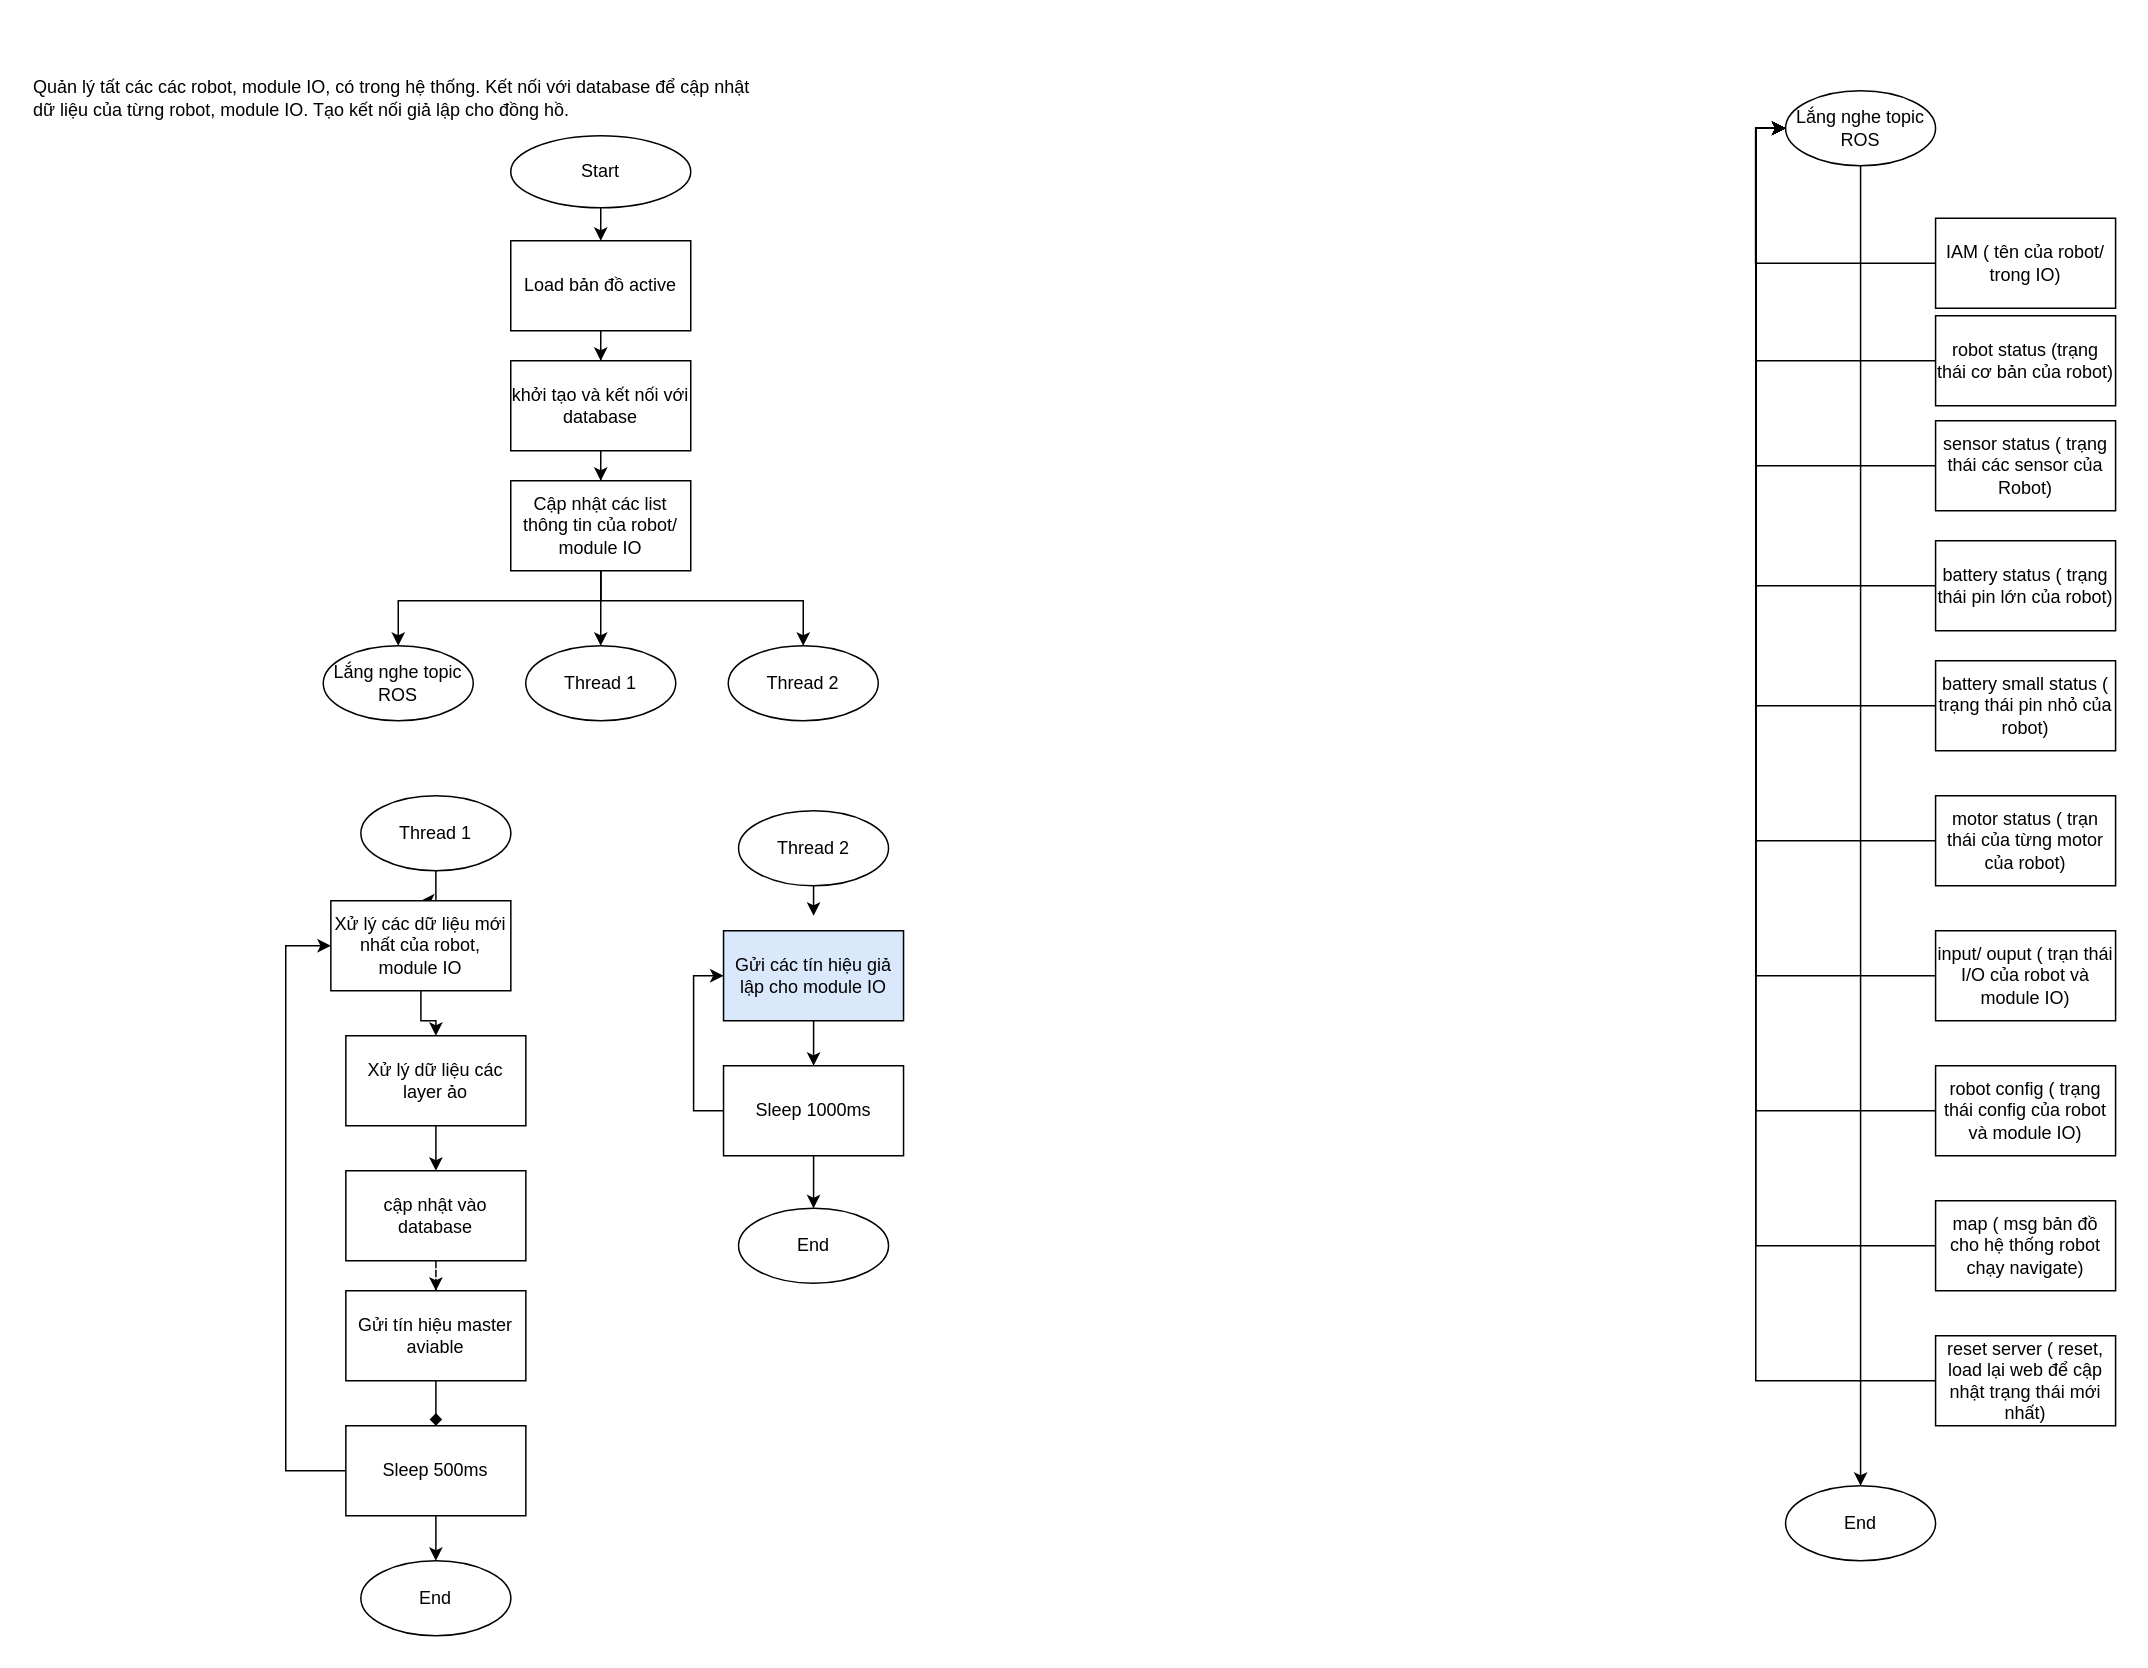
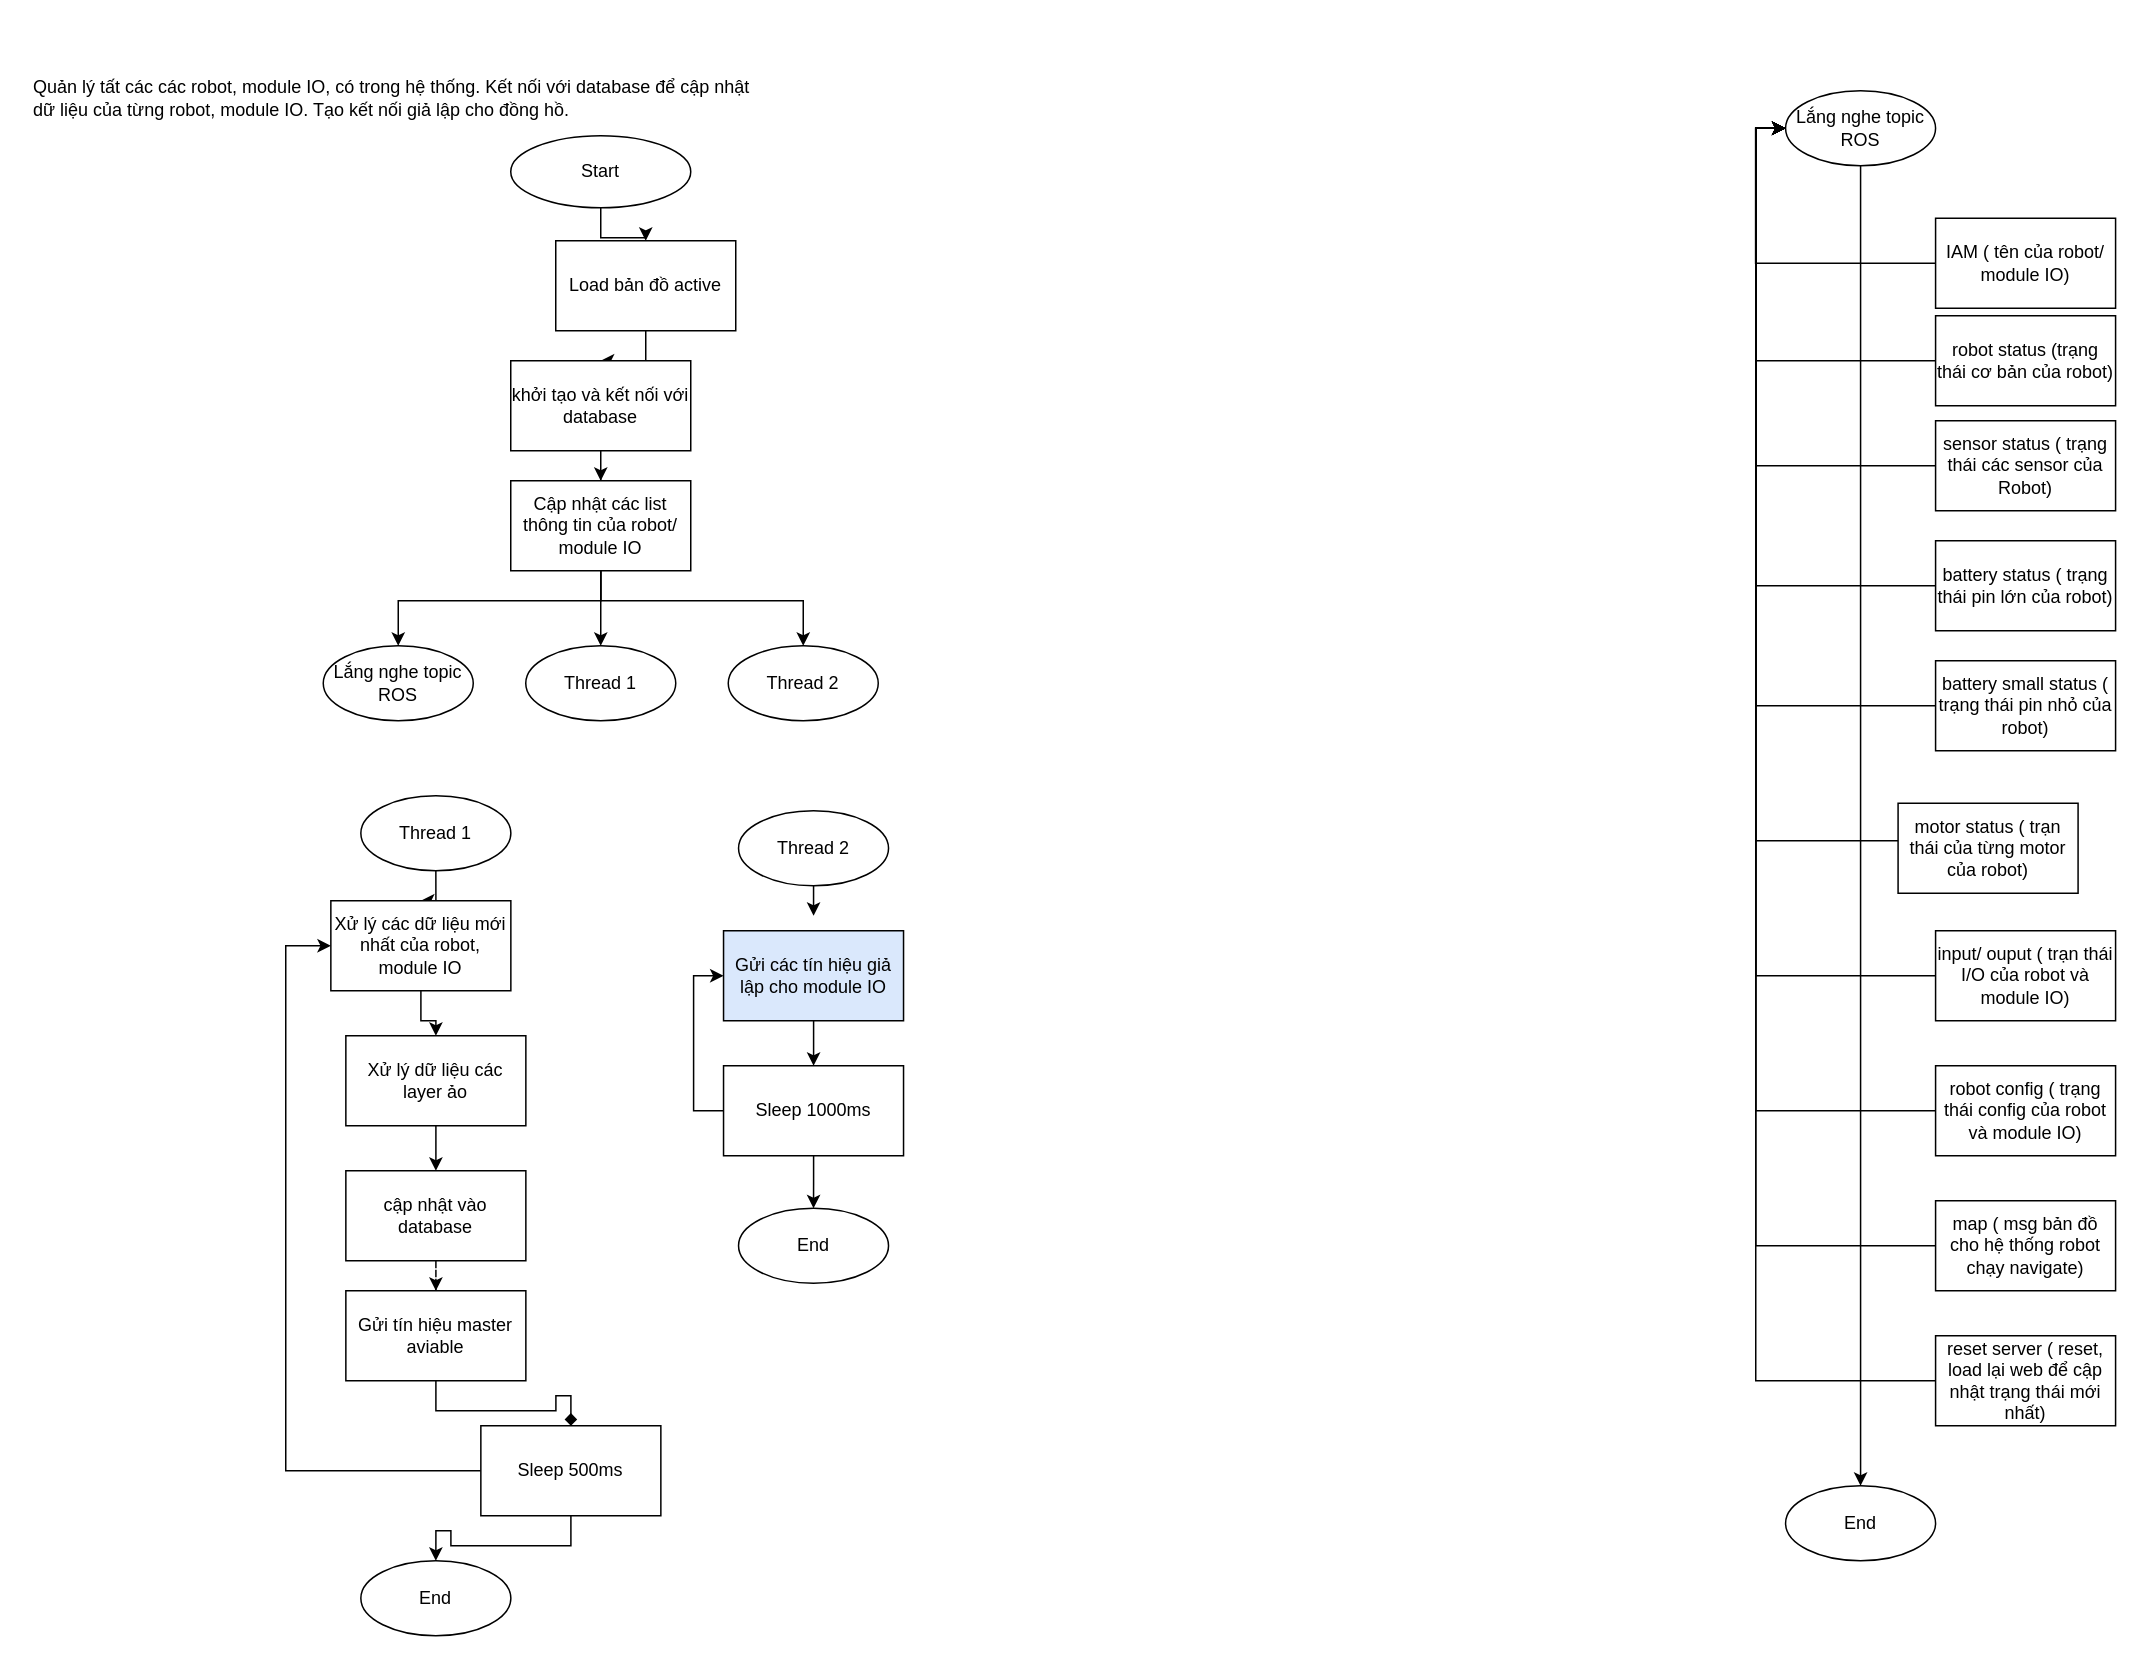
(2026, 263) -> (2026, 263)
(601, 286) -> (646, 286)
(2026, 841) -> (1988, 848)
(436, 1471) -> (571, 1471)
